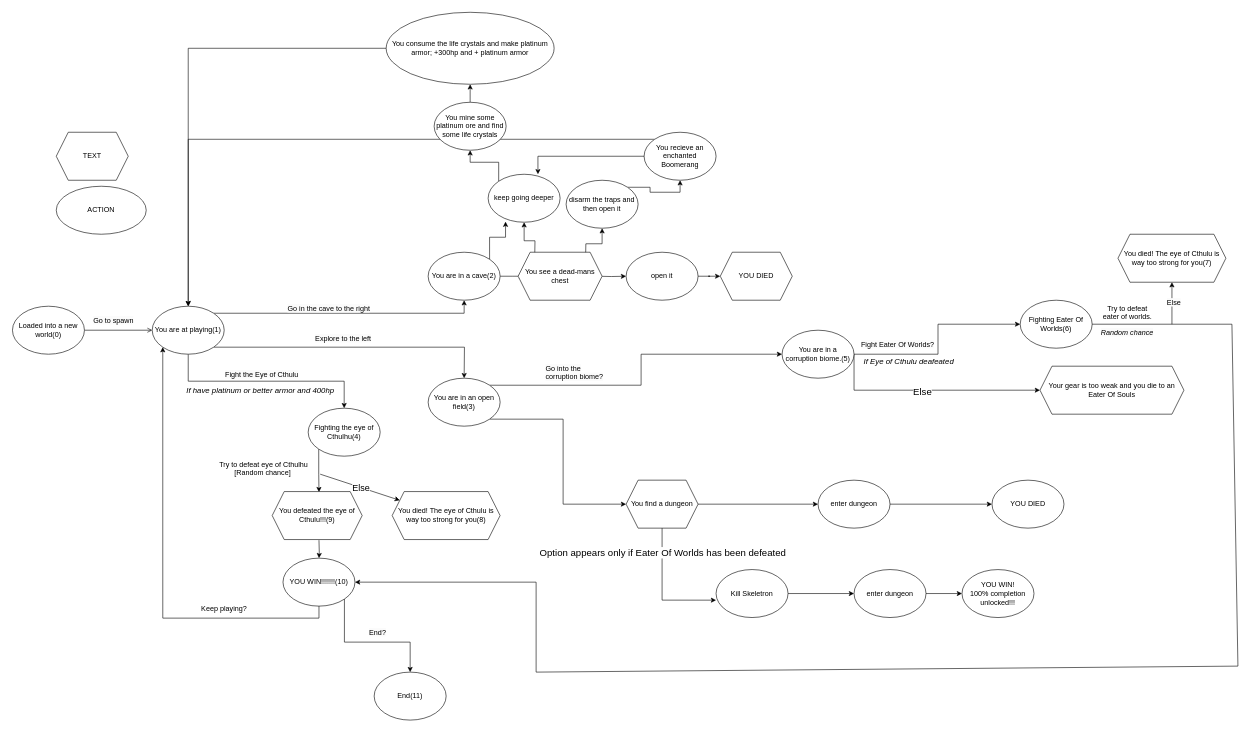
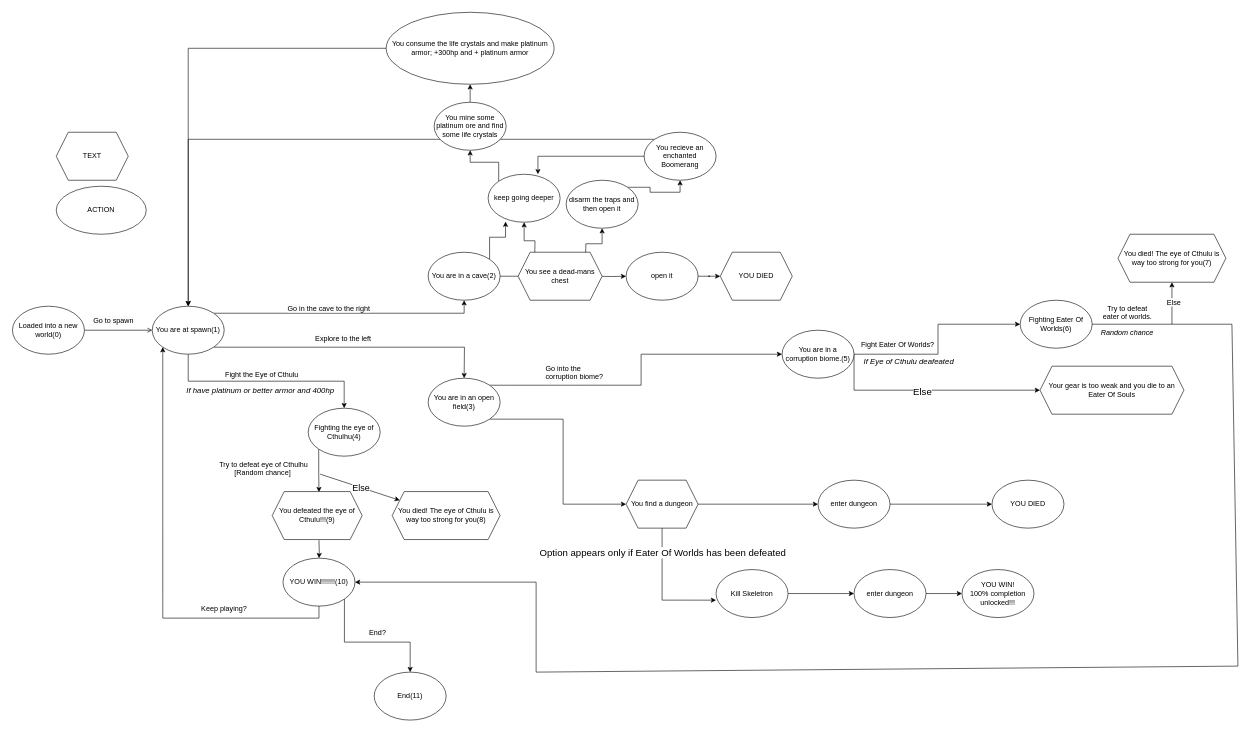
(188, 330) -> (188, 330)
